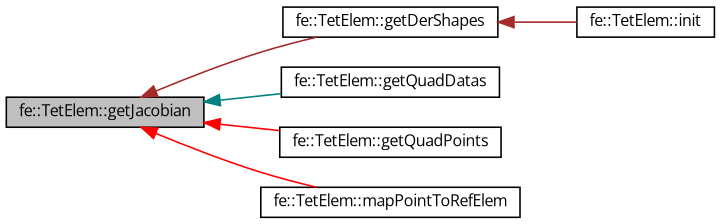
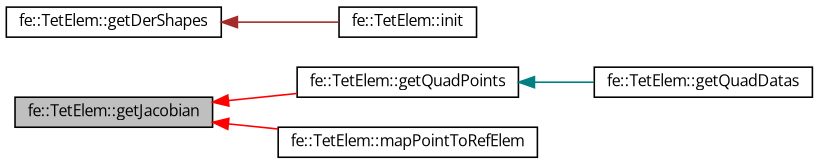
(235, 61) -> none
(251, 97) -> (565, 82)
